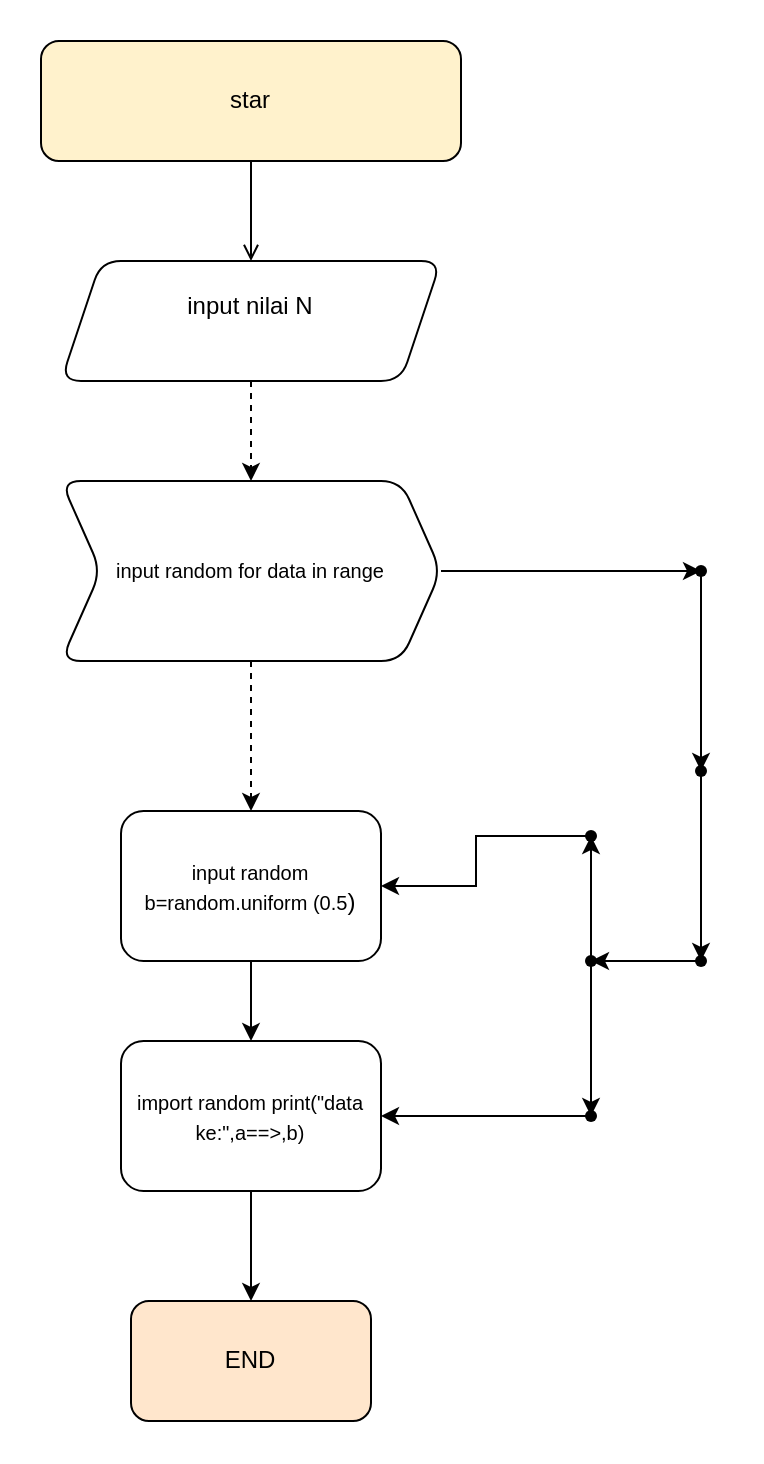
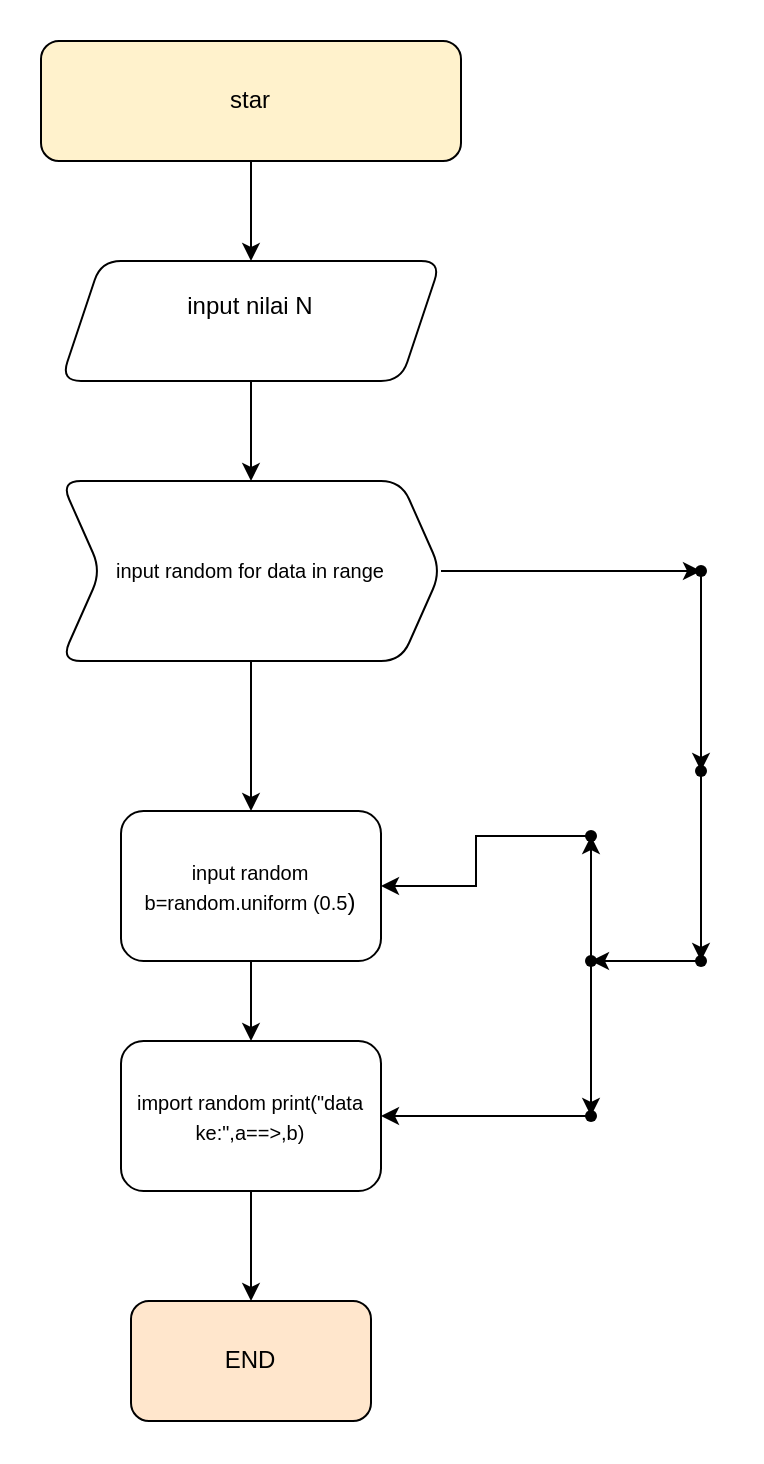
(251, 249) -> (251, 246)
(251, 425) -> (251, 425)
(251, 729) -> (251, 729)
